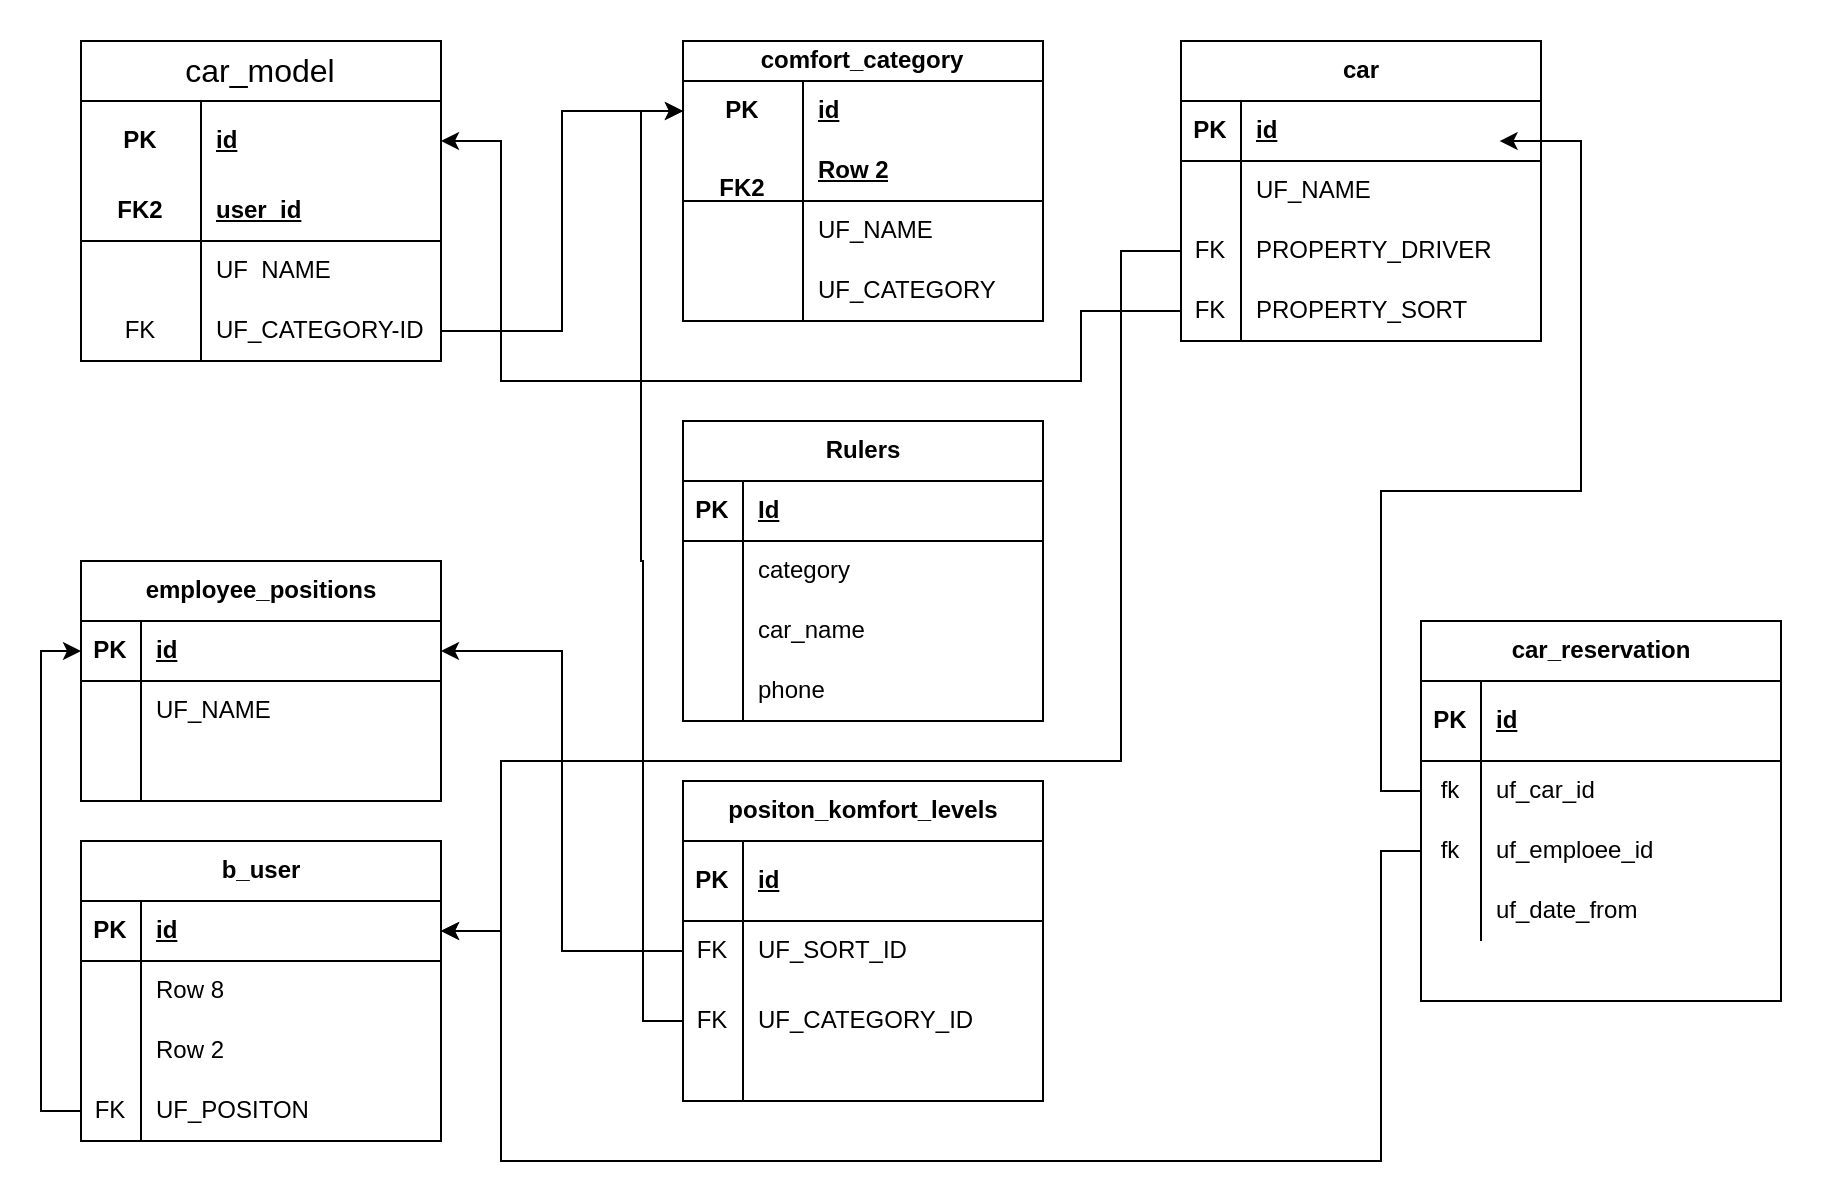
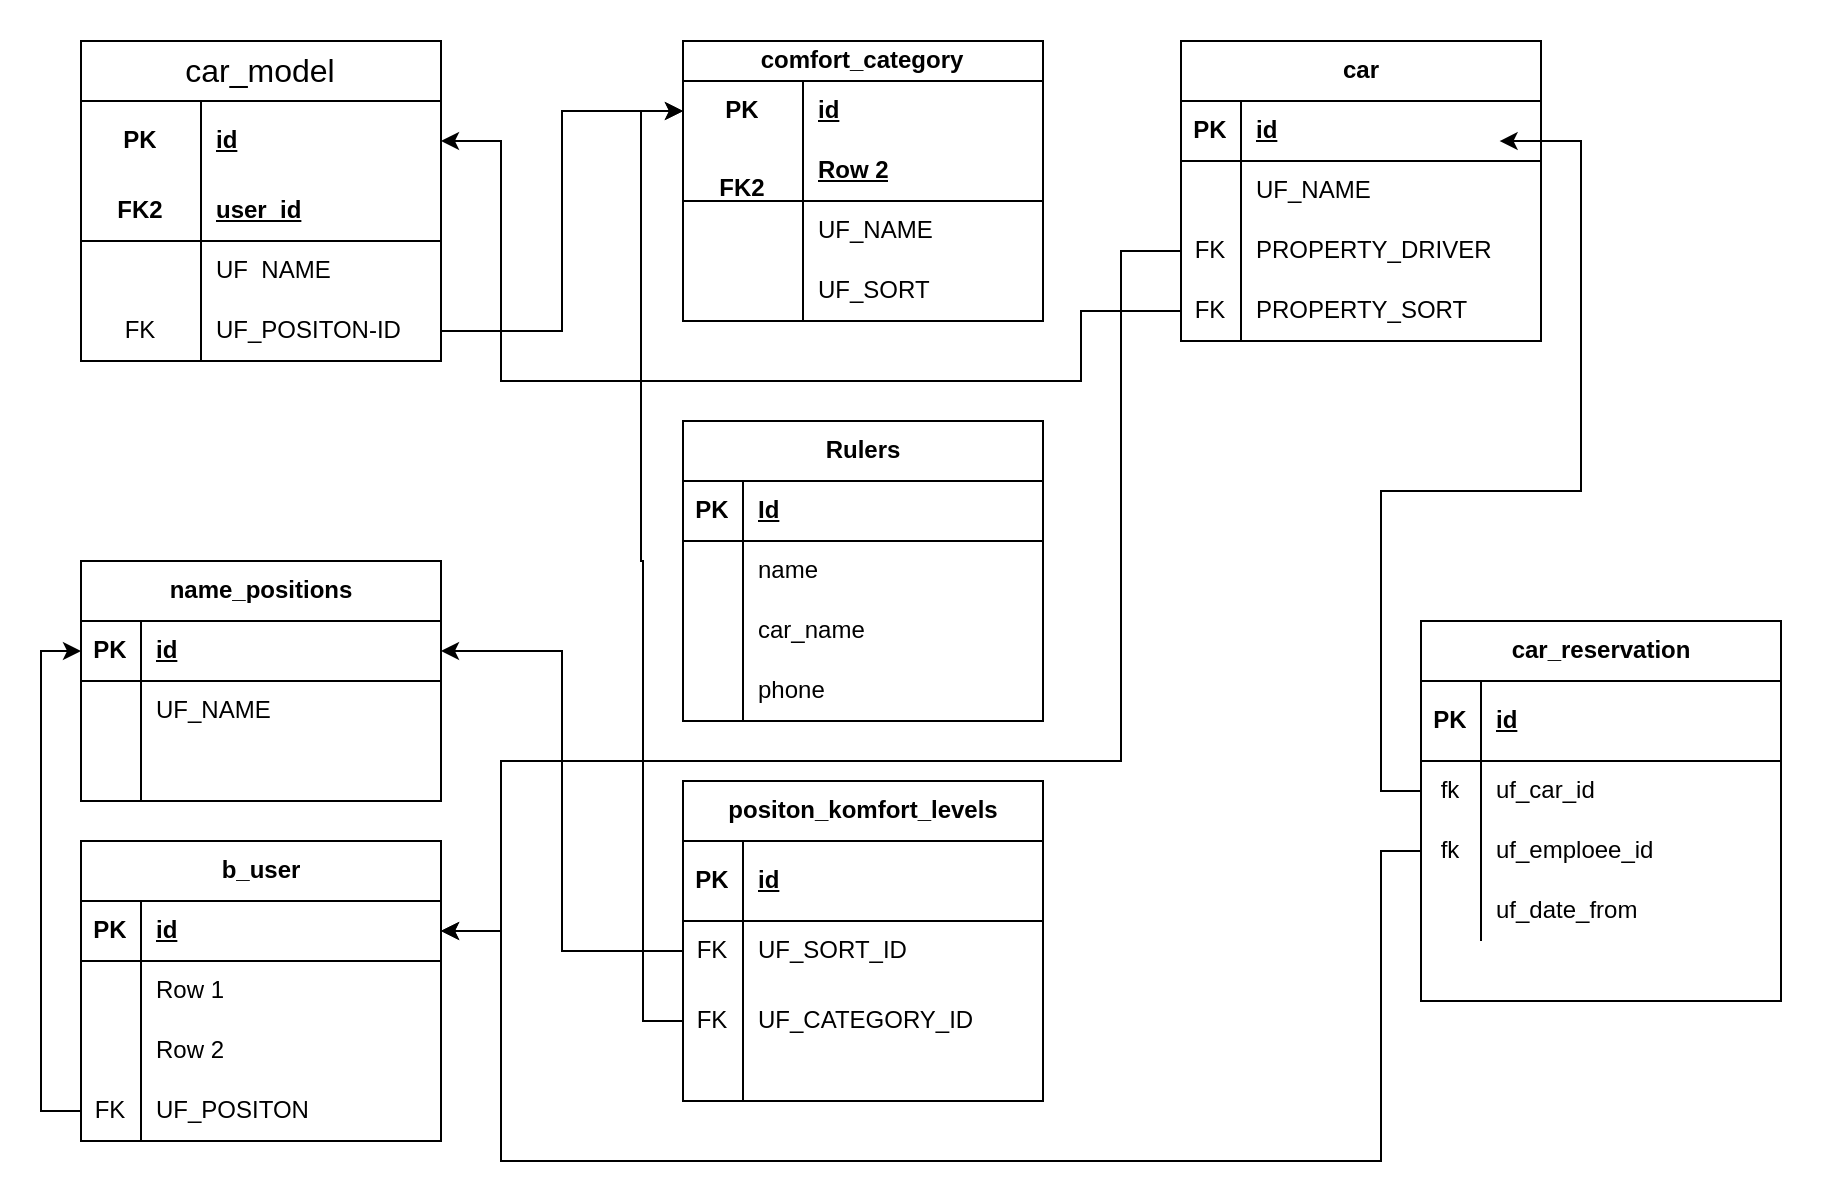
(893, 291) -> (866, 291)
(311, 331) -> (304, 331)
(813, 571) -> (786, 571)
(262, 591) -> (262, 591)
(187, 991) -> (187, 991)
